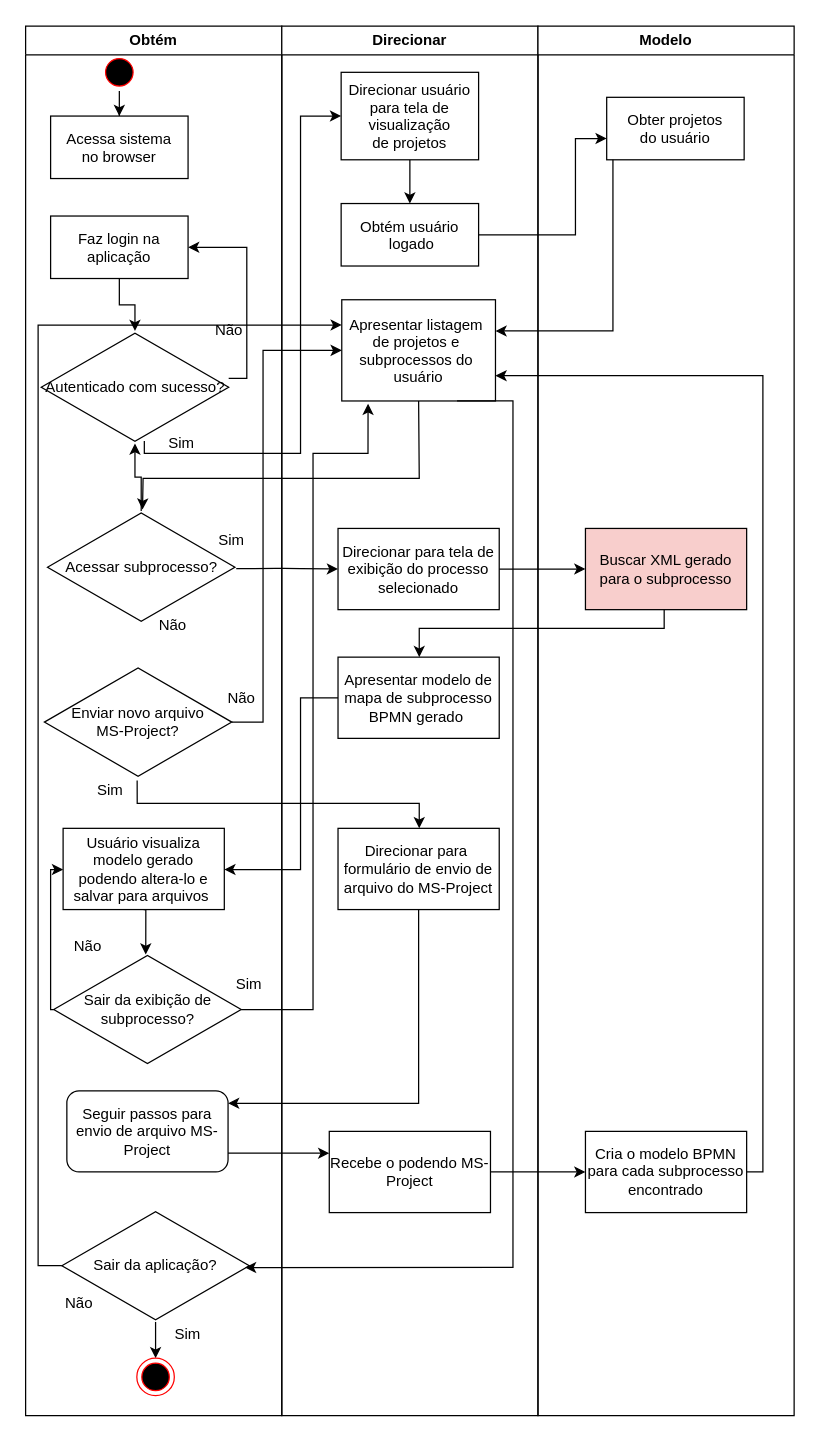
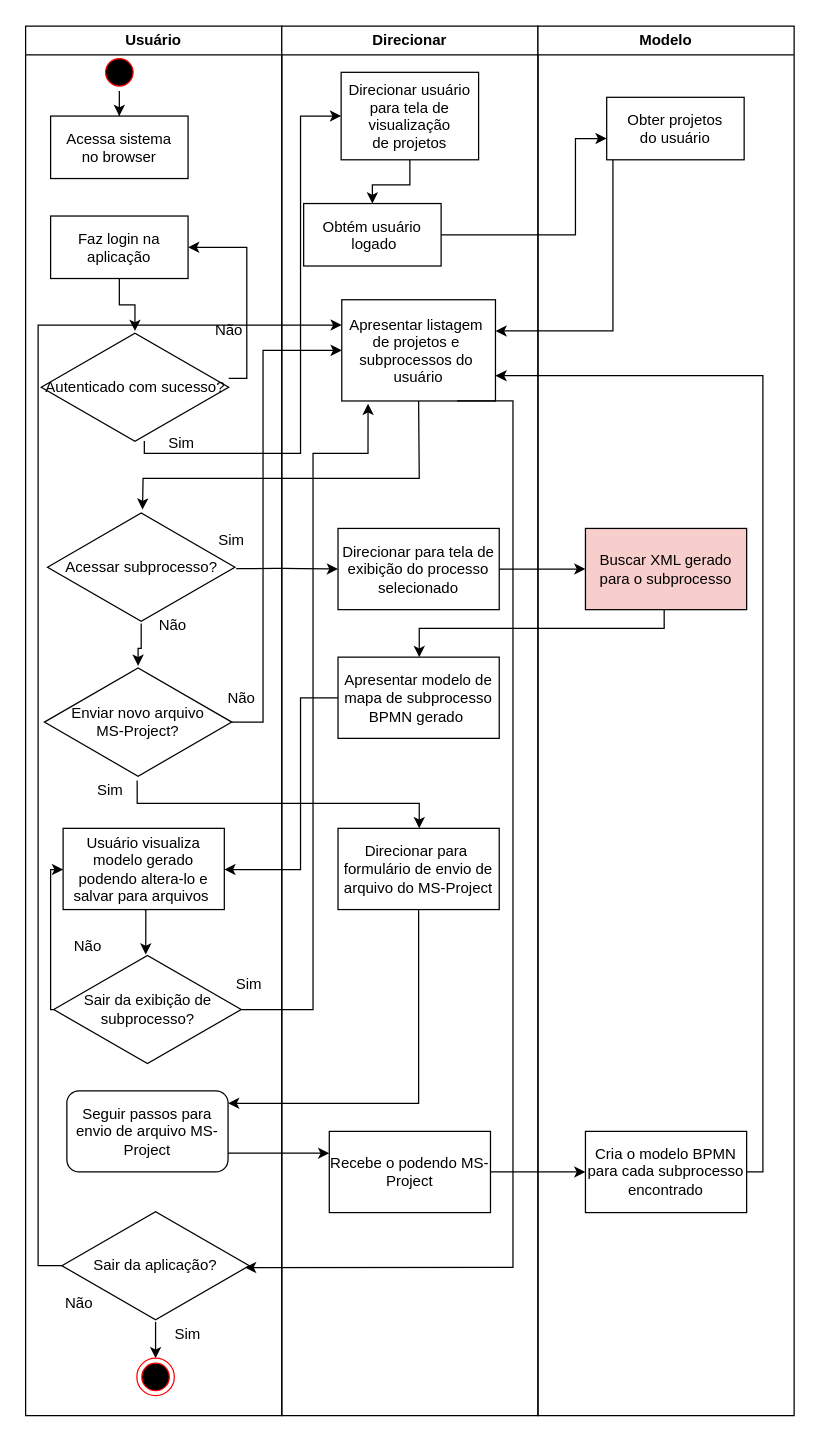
(154, 41) -> (154, 41)
(410, 234) -> (373, 234)
(135, 474) -> (141, 641)
